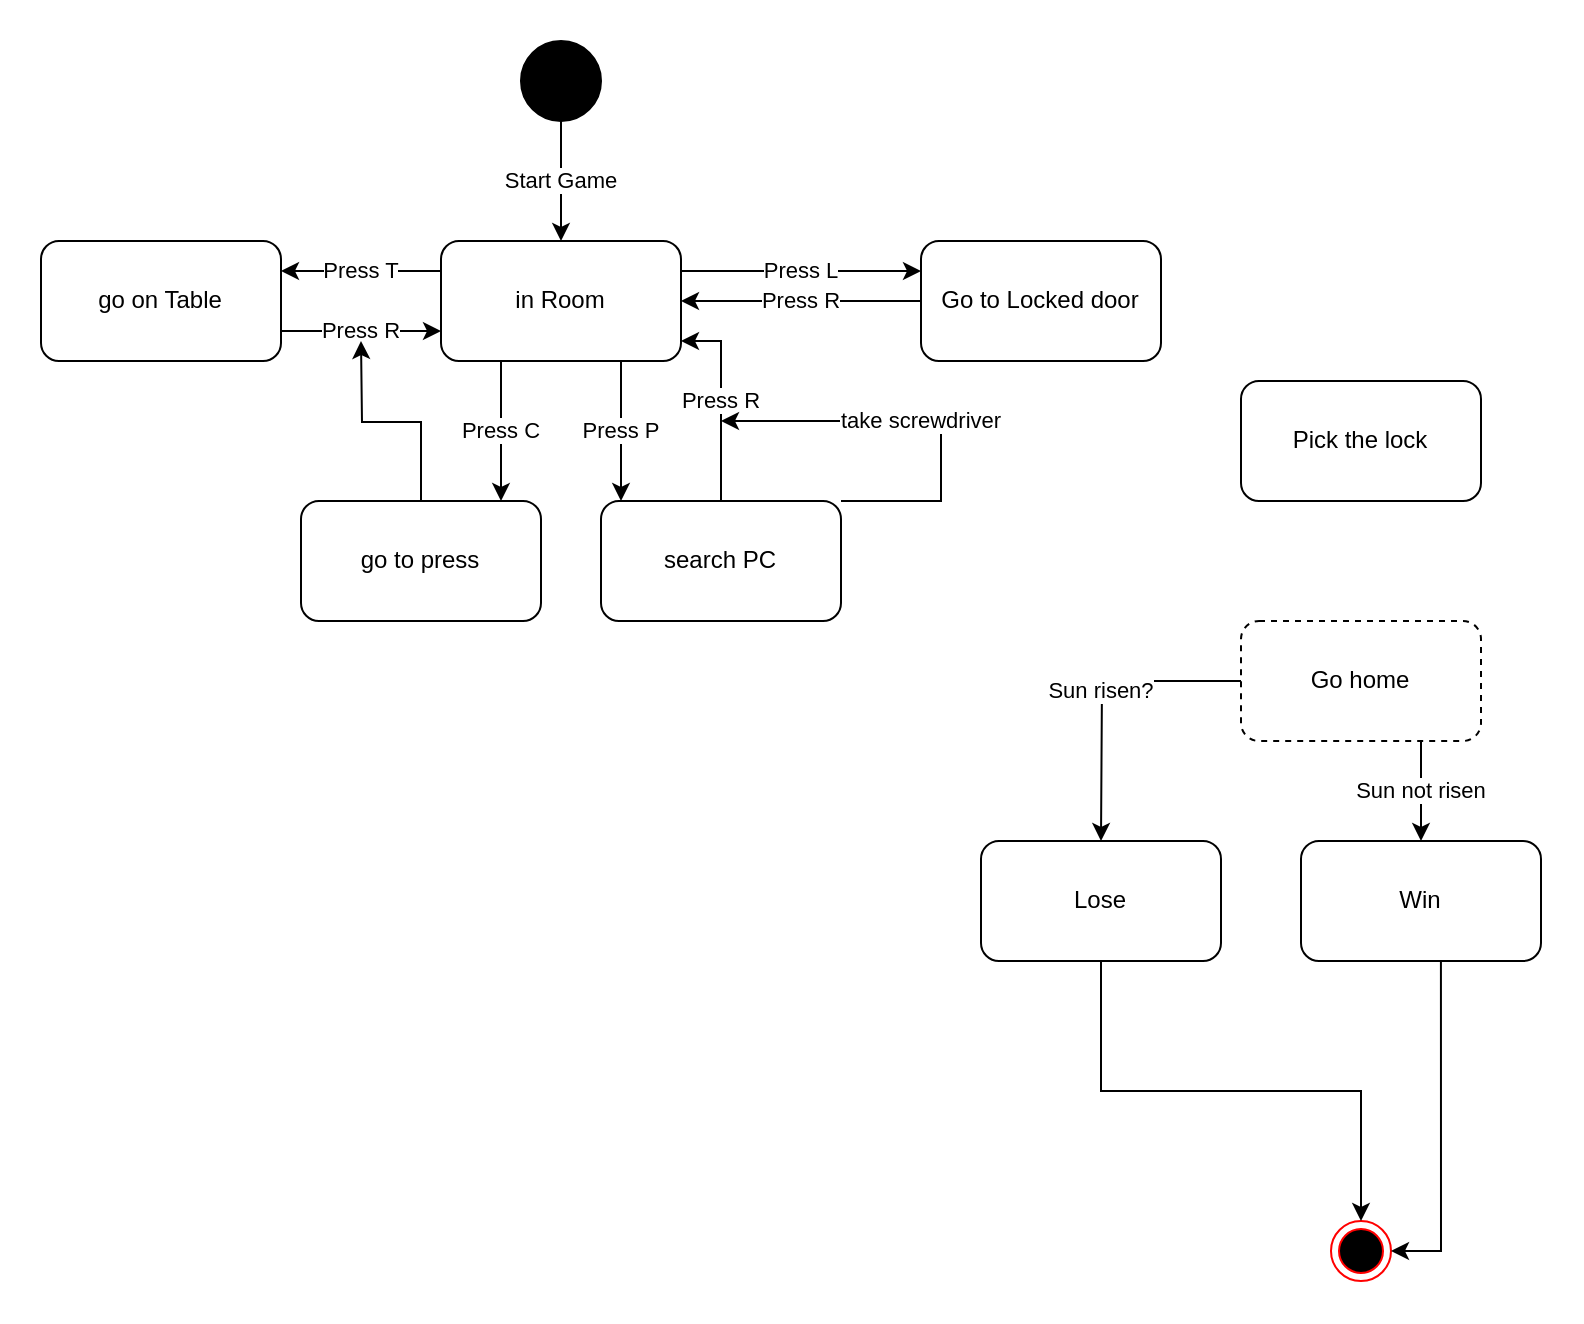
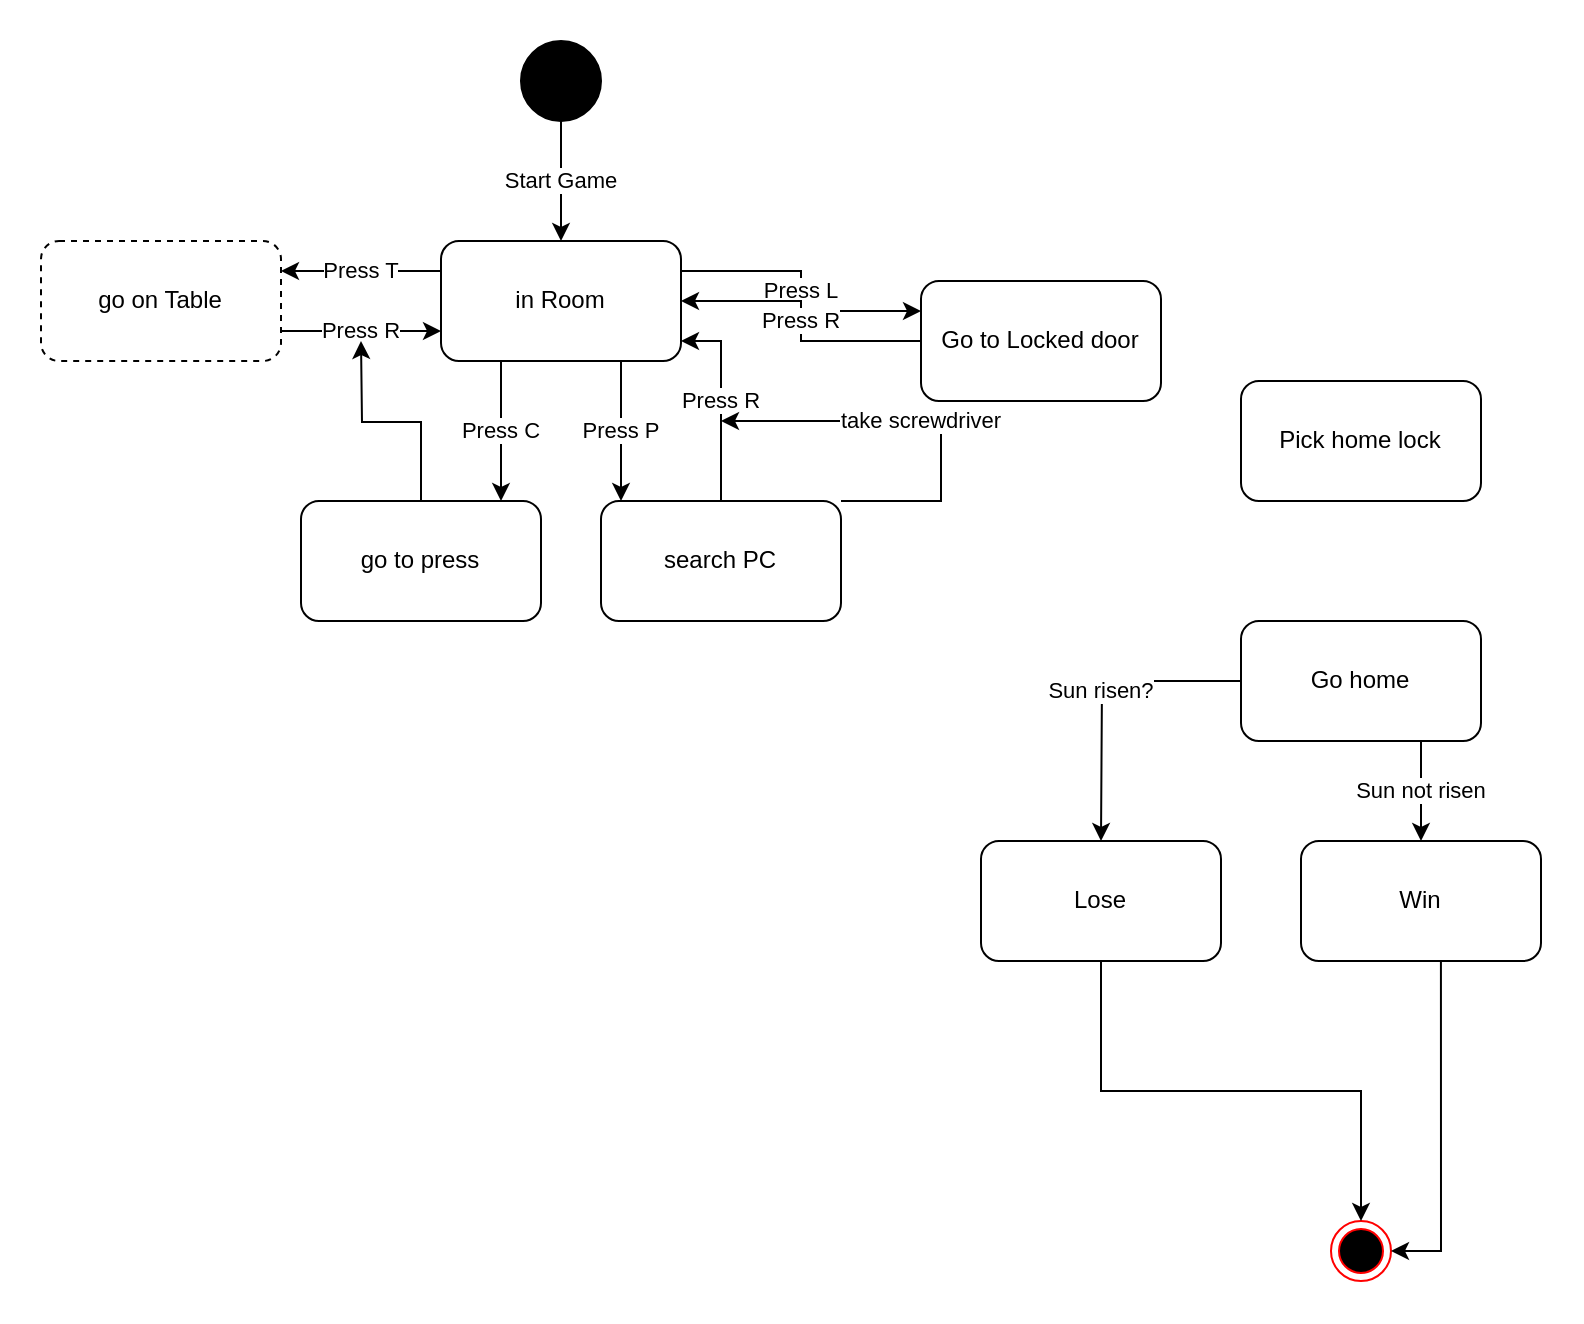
(161, 301) -> (161, 301)
(1041, 301) -> (1041, 341)
(1361, 441) -> (1361, 441)
(1361, 681) -> (1361, 681)
